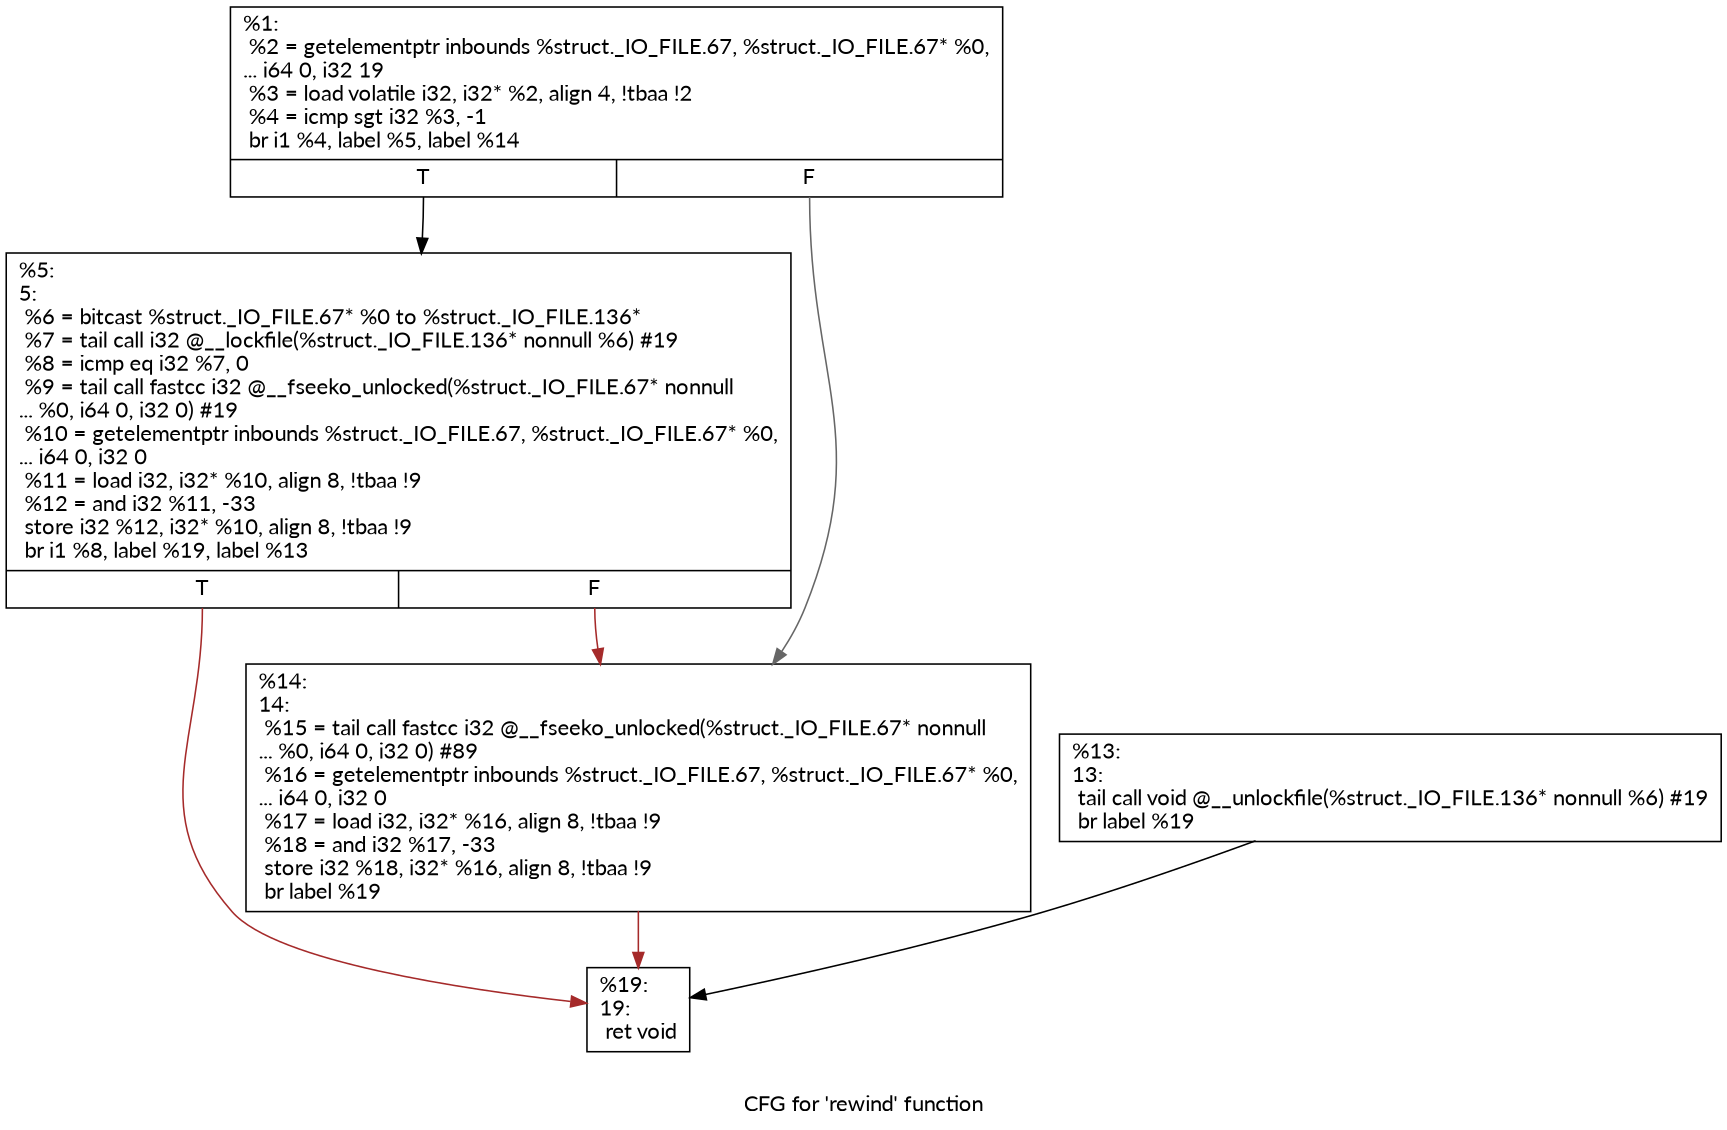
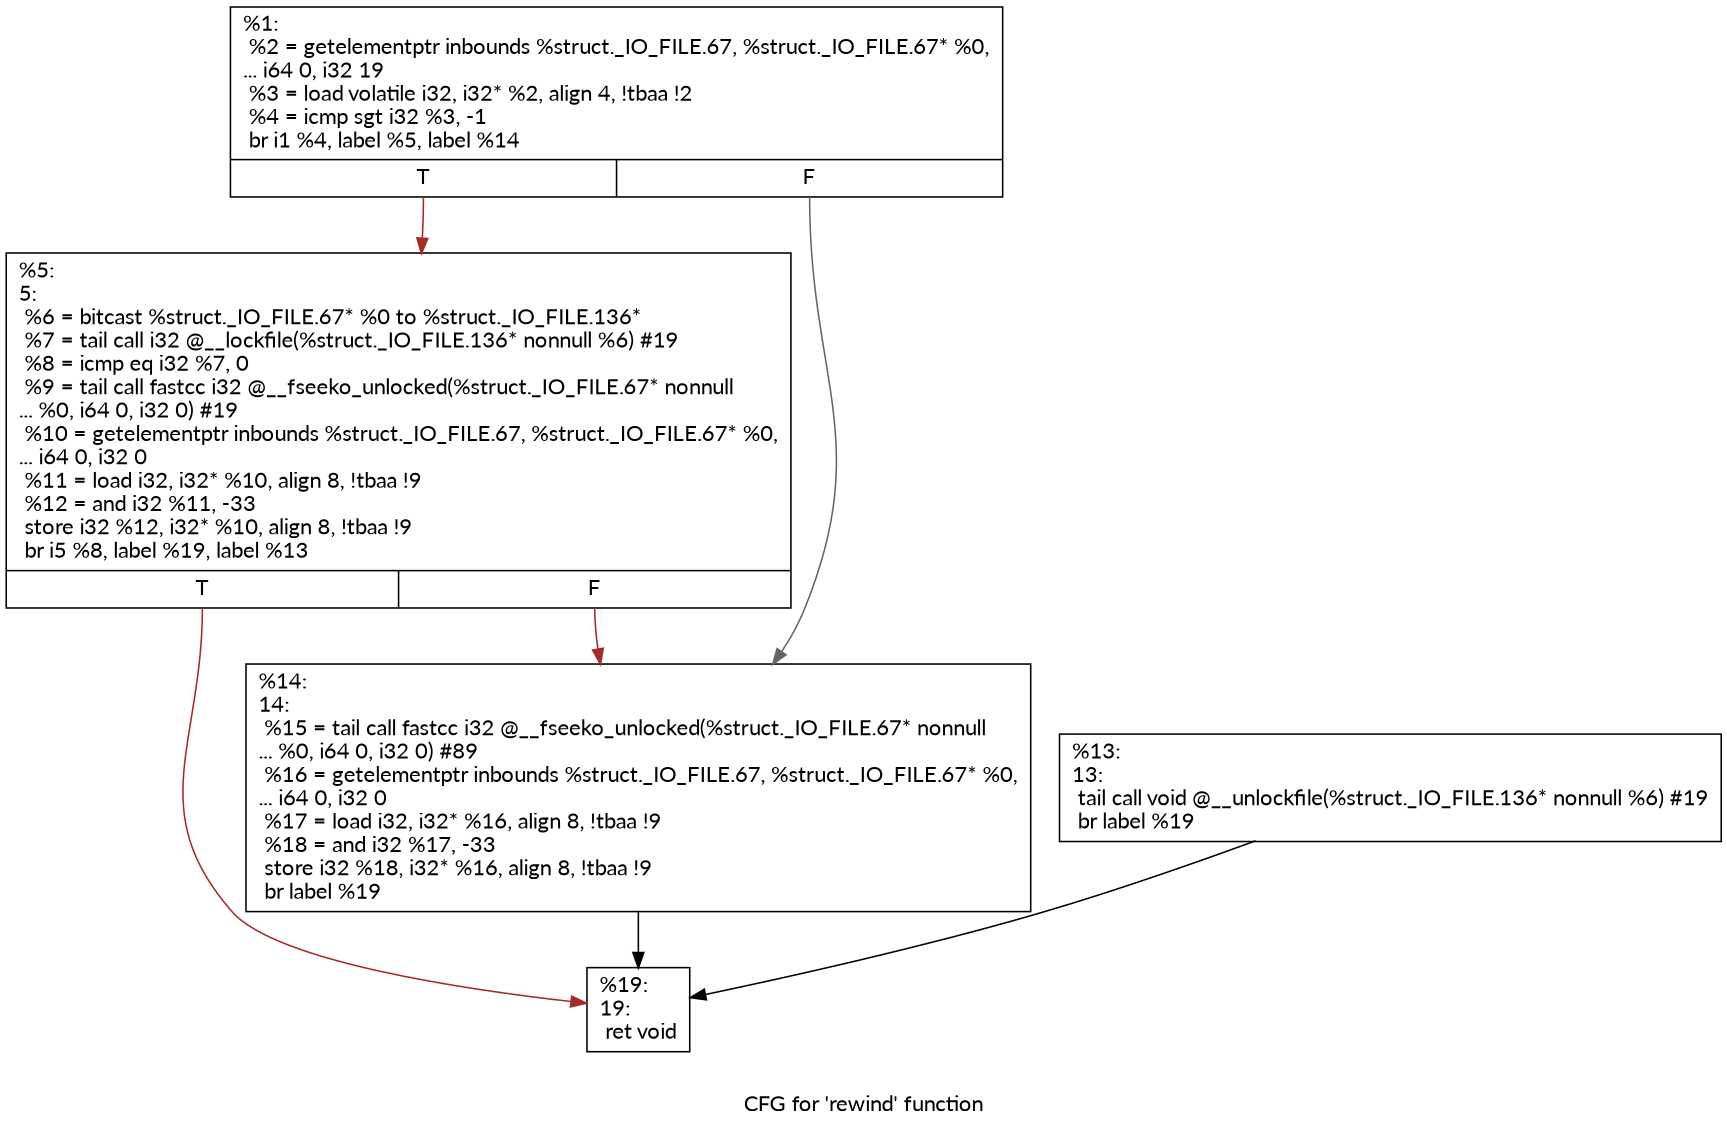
(423, 217) -> (423, 217)
(164, 551) -> (164, 551)
(638, 932) -> (638, 932)
